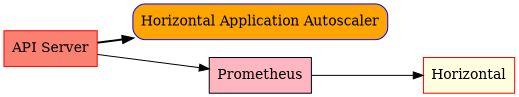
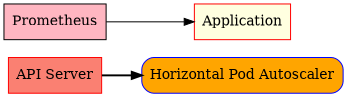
(260, 22) -> (242, 75)
(148, 61) -> none
(469, 75) -> (242, 22)
